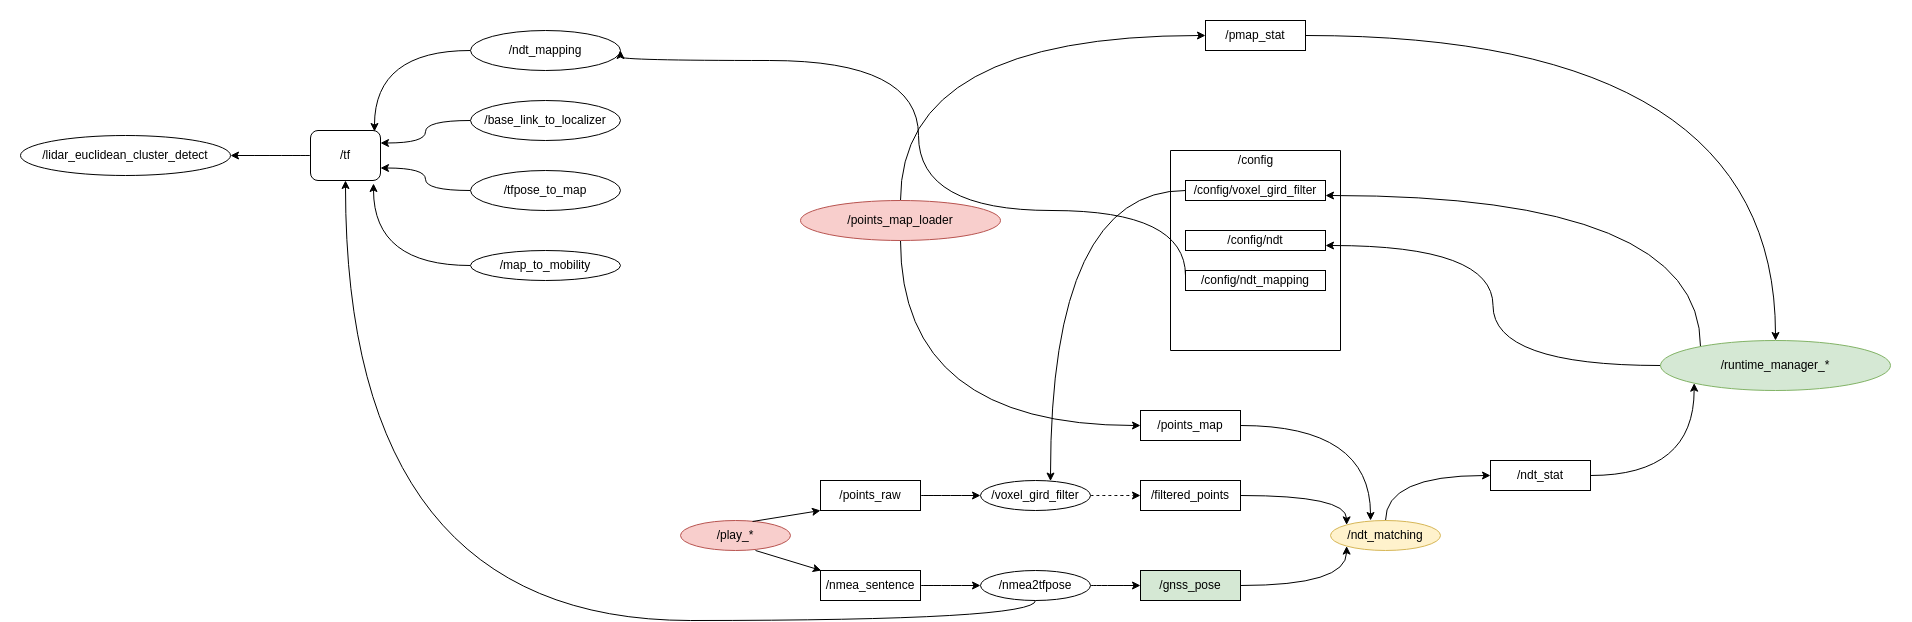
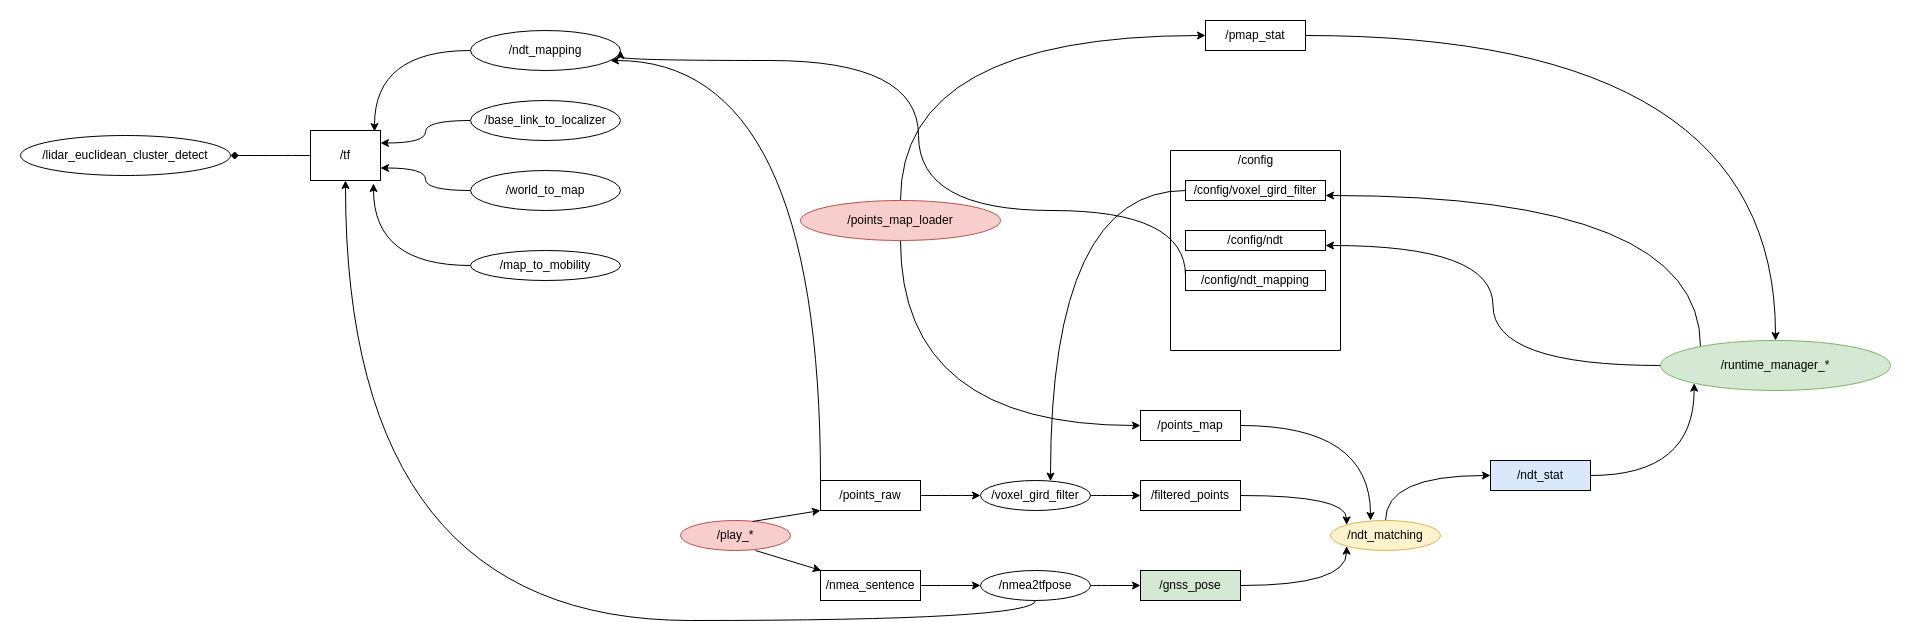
(239, 156) -> (239, 156)
(346, 156) -> (346, 156)
(546, 191) -> (546, 191)
none -> (791, 225)
(1541, 476) -> (1541, 476)
(1113, 496) -> (1113, 496)
